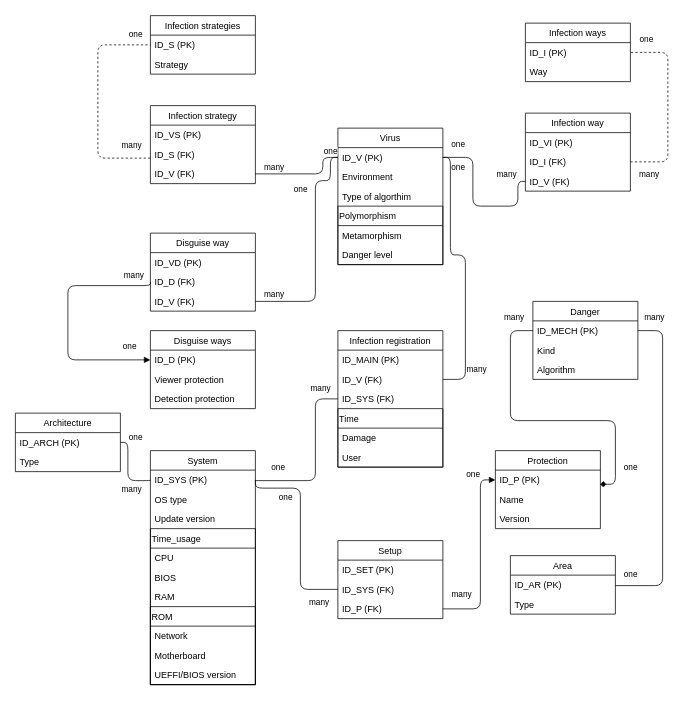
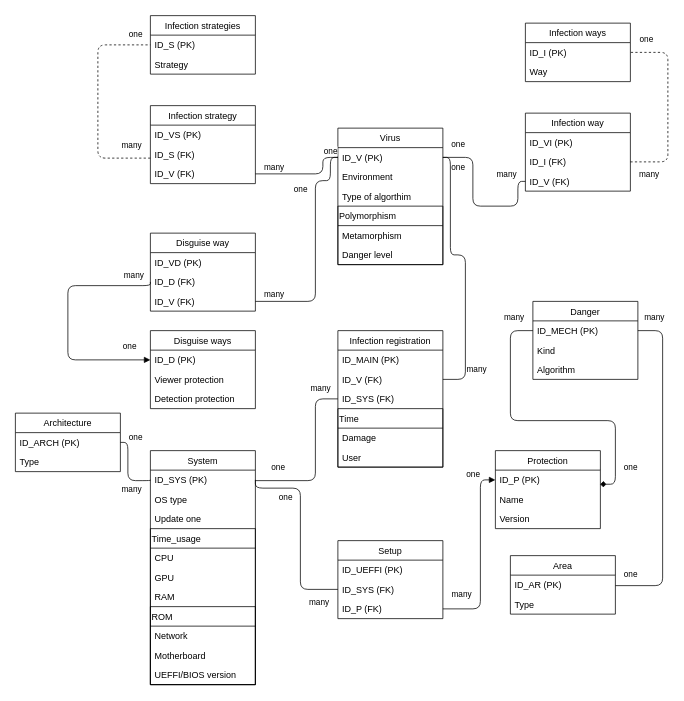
(187, 519) -> (179, 519)
(369, 570) -> (374, 570)
(165, 578) -> (162, 578)
